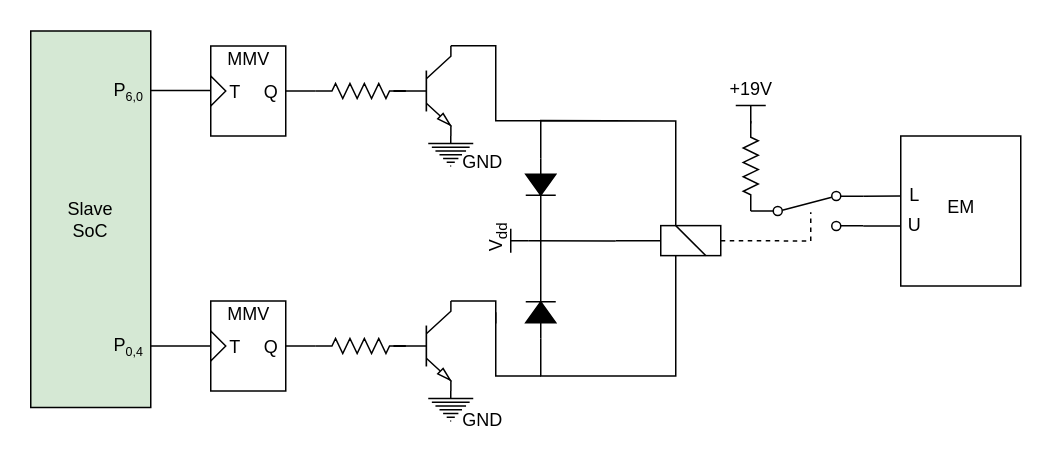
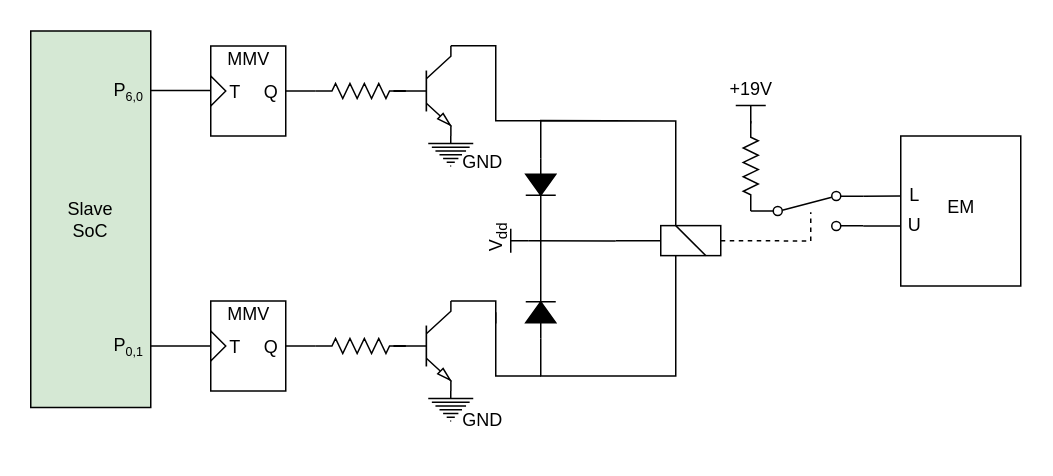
(129, 346) -> (129, 346)
